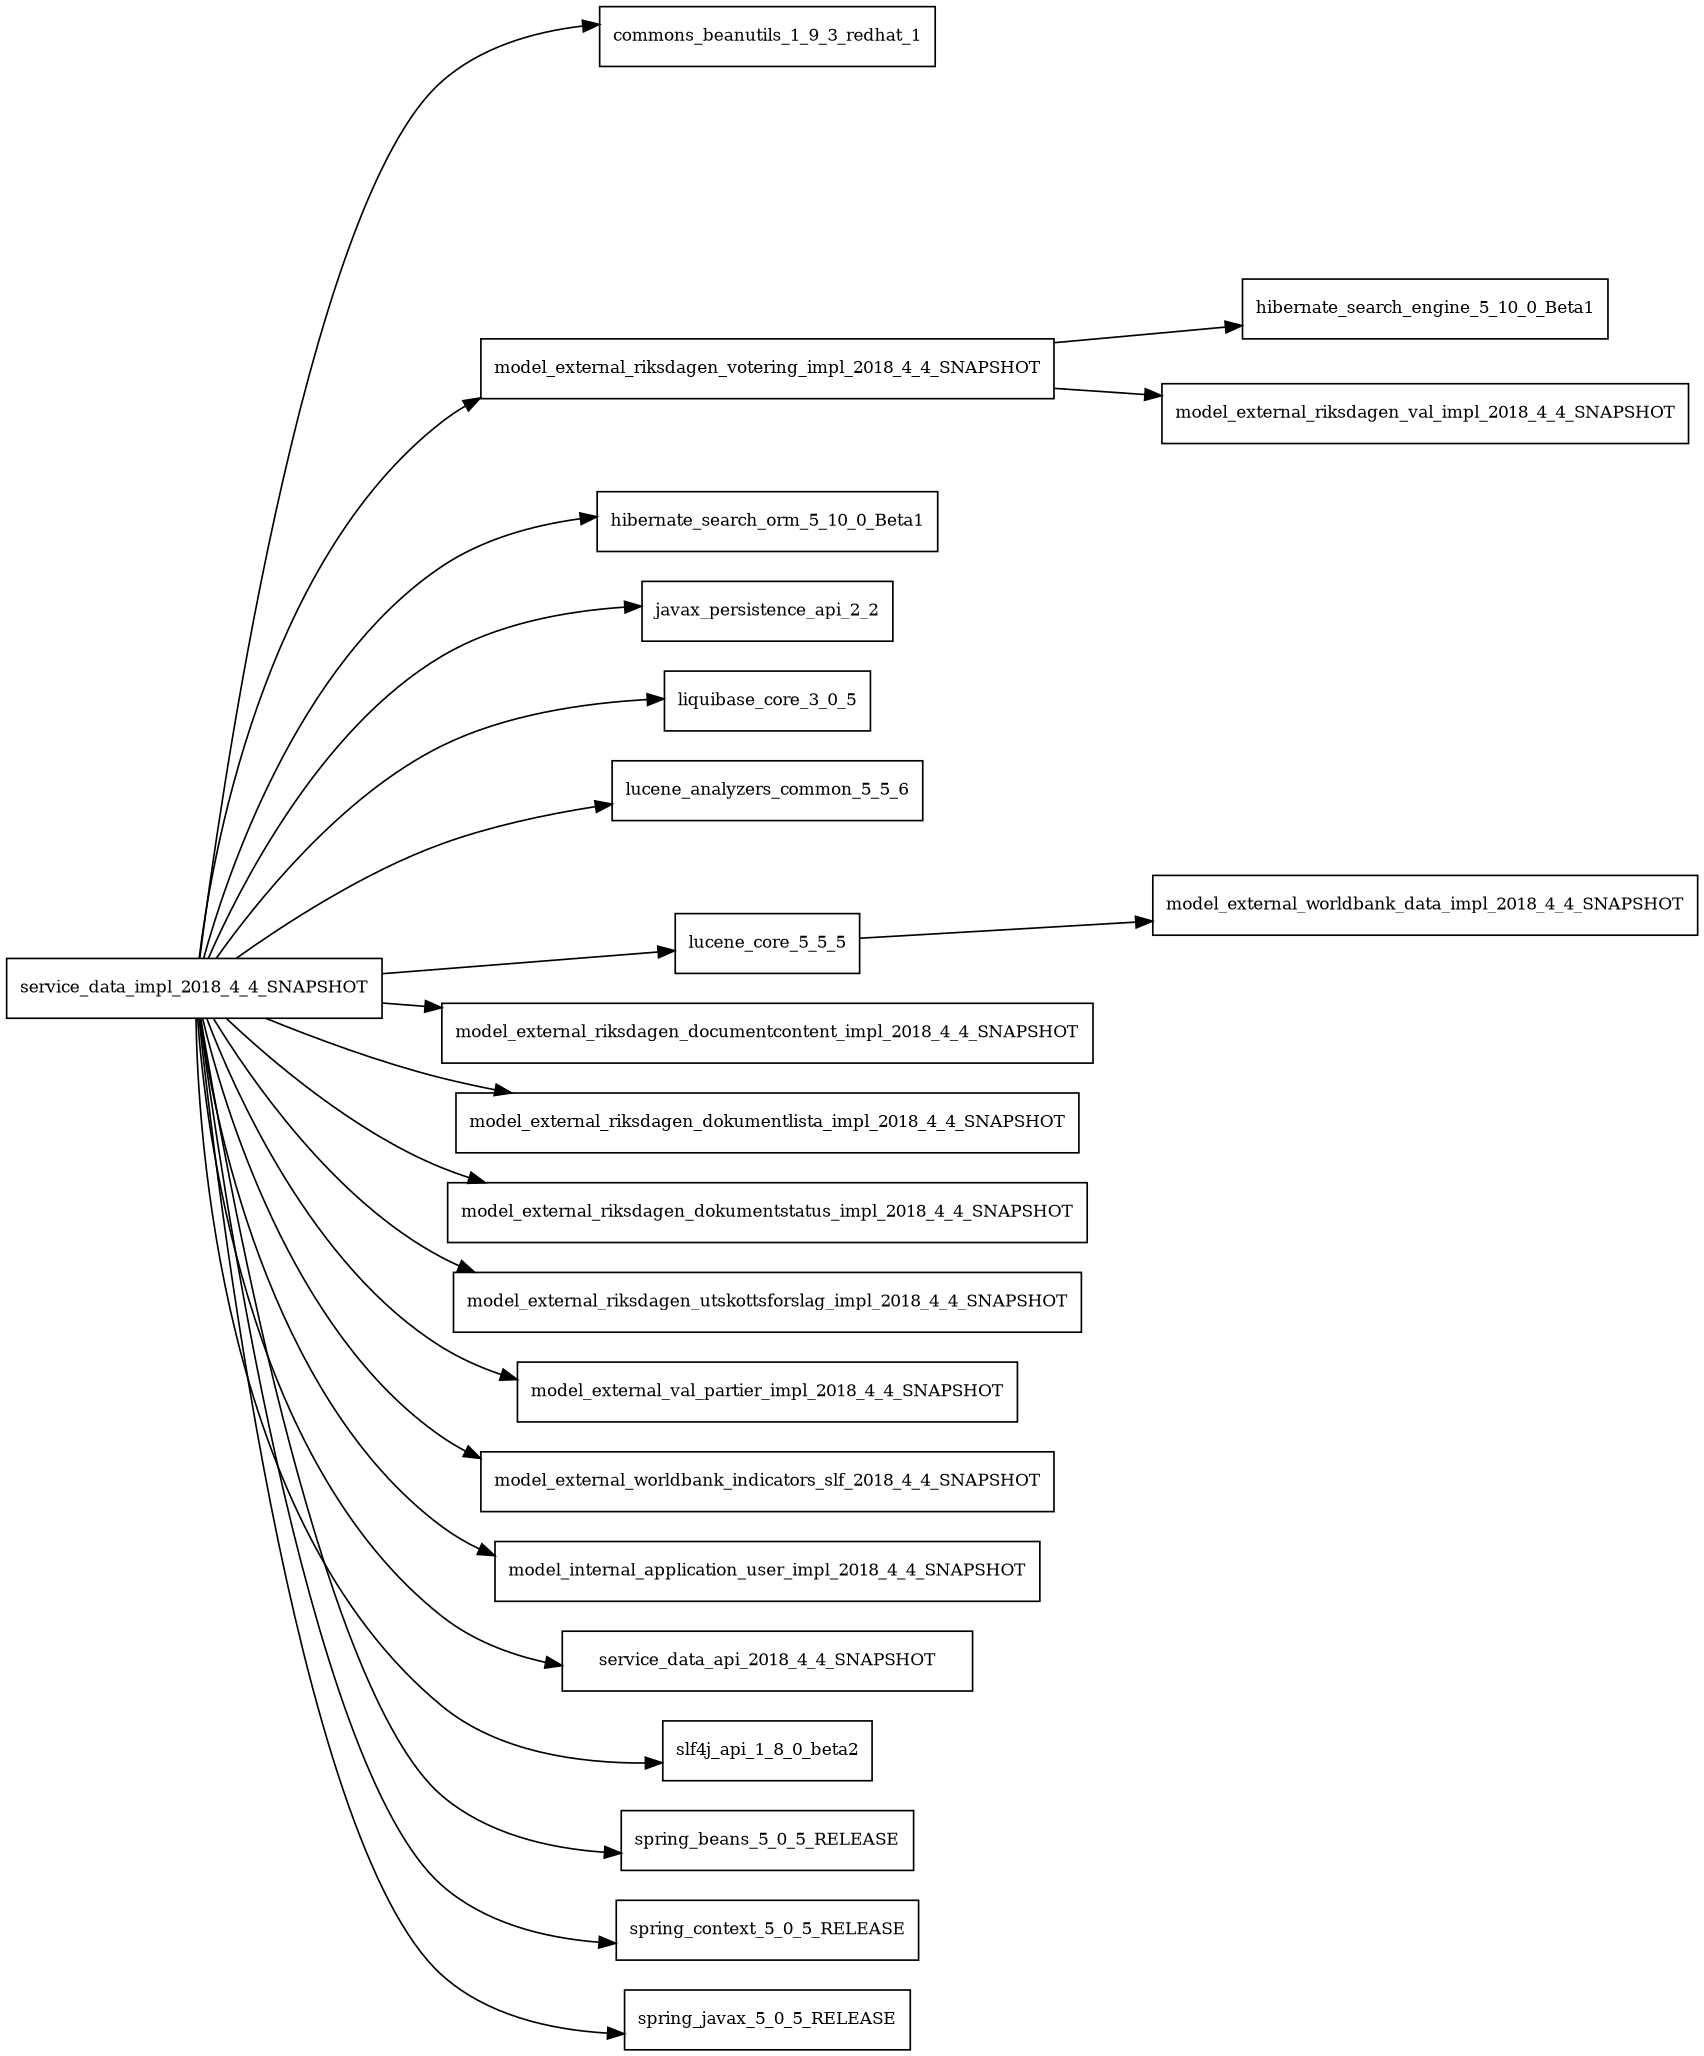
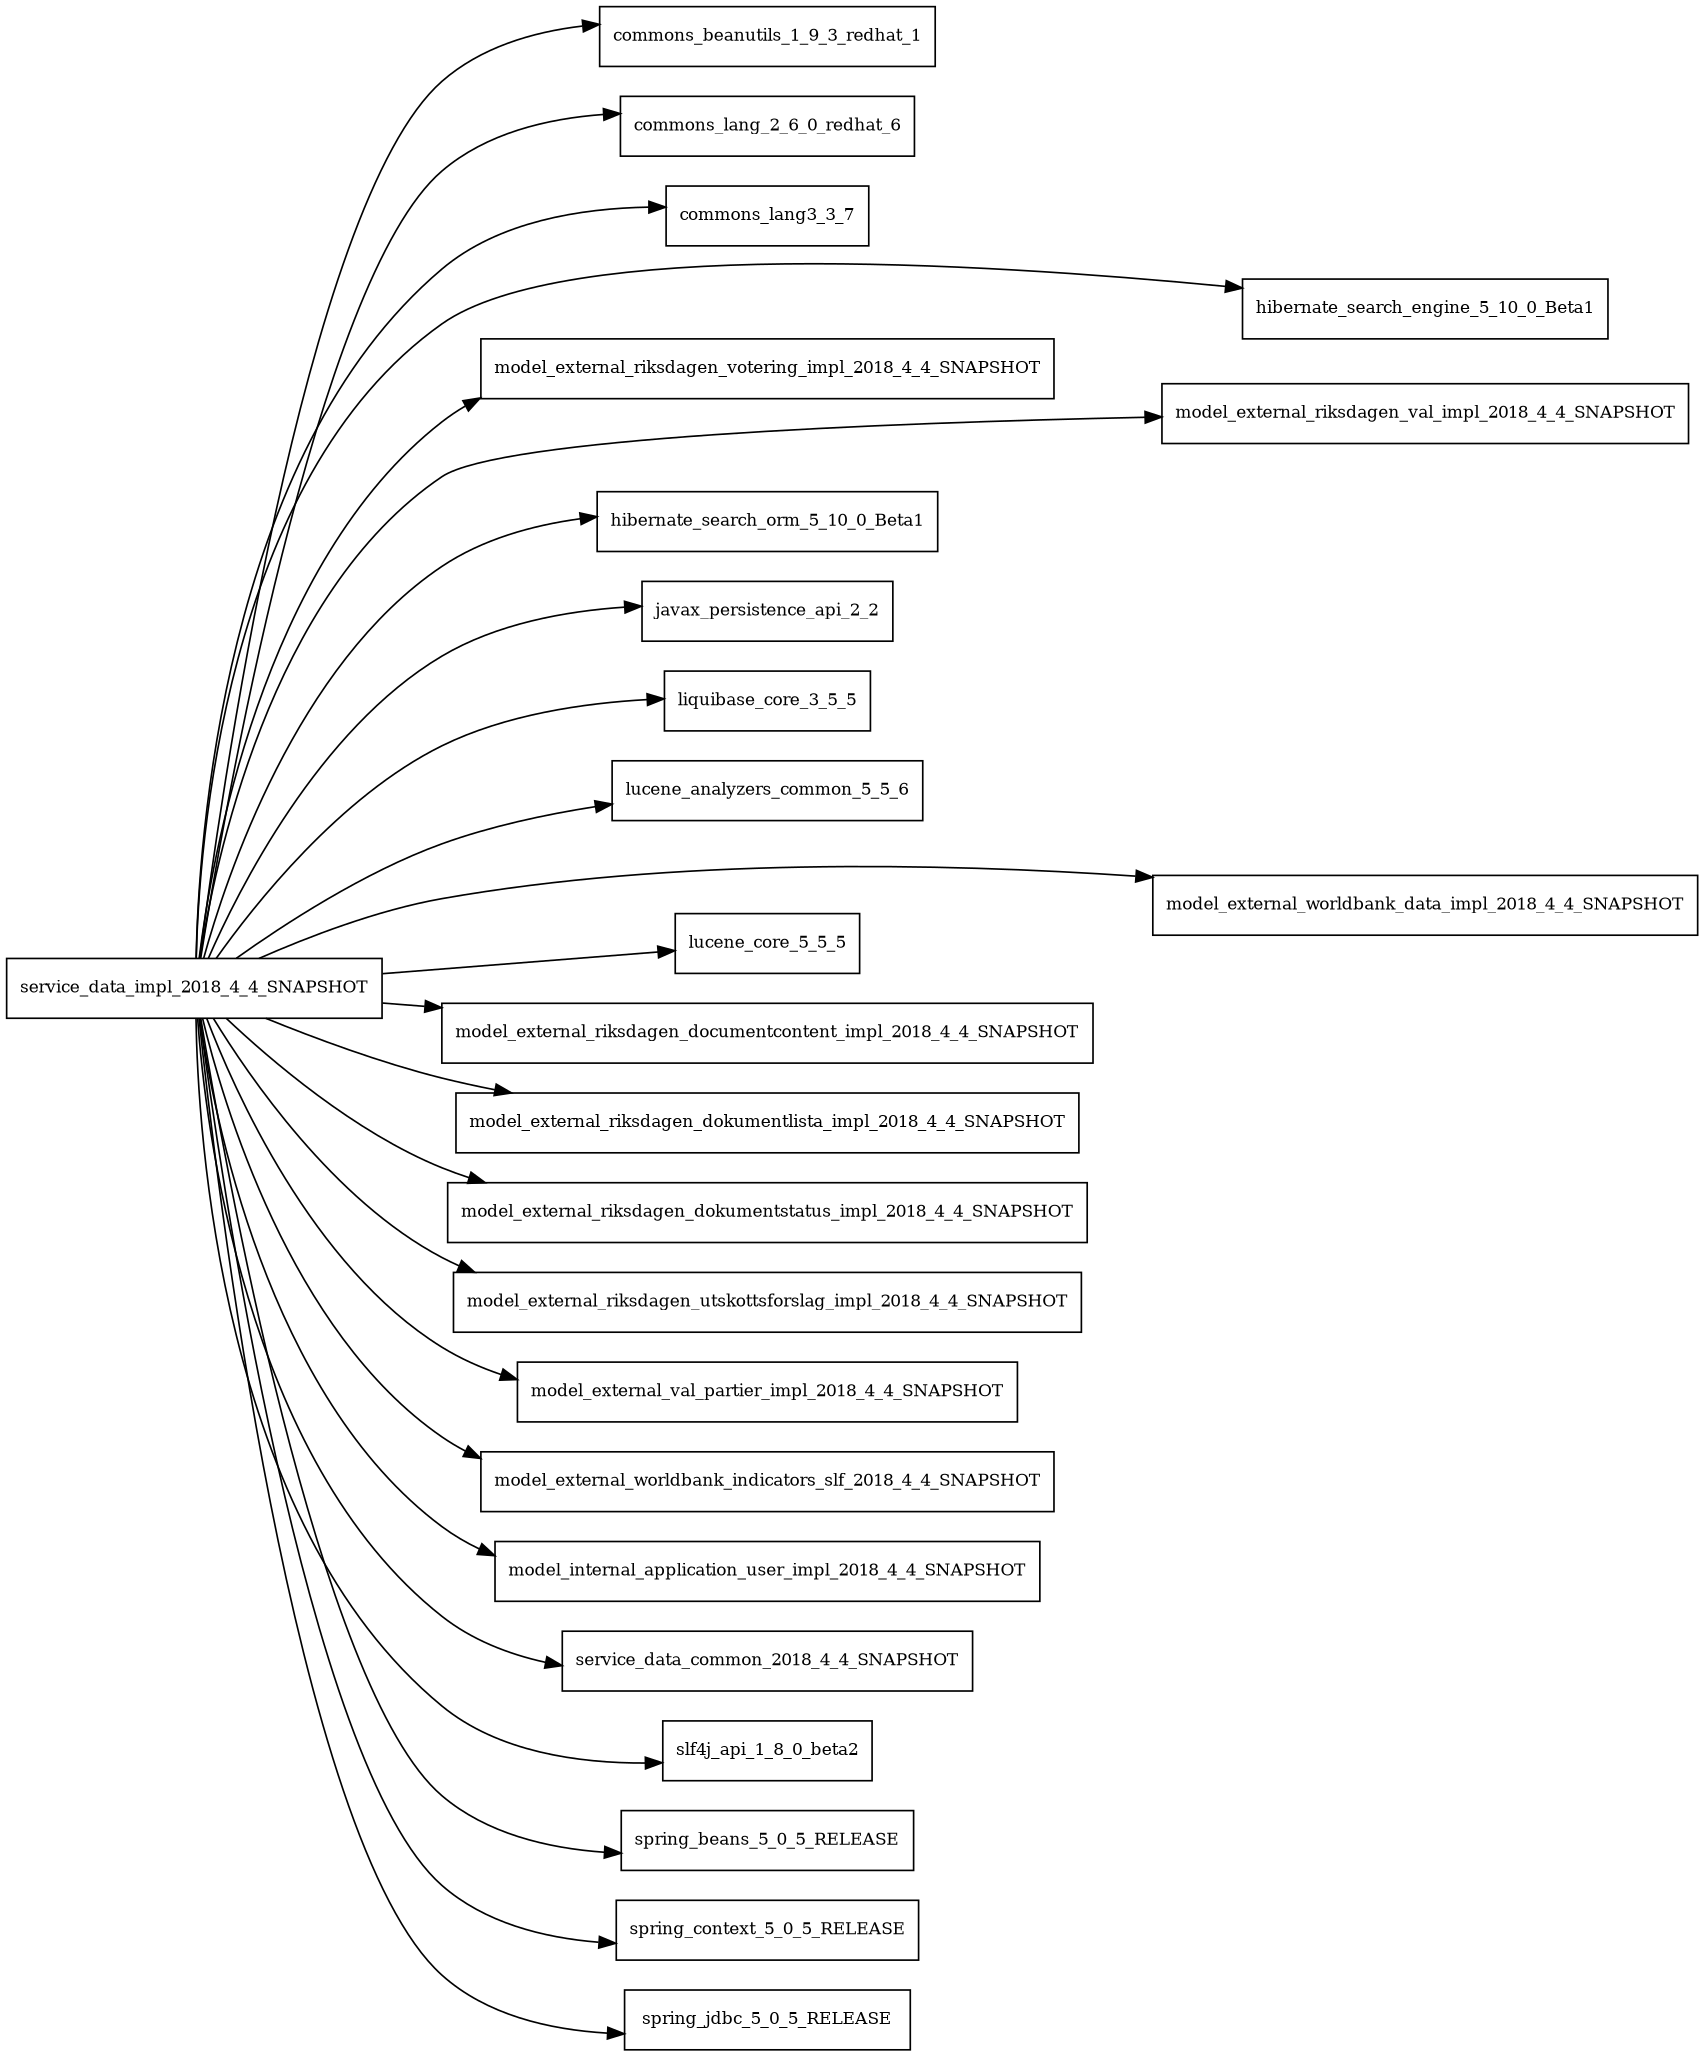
none -> (767, 126)
none -> (767, 216)
(1140, 335) -> (483, 305)
(1100, 391) -> (517, 456)
(767, 701) -> (767, 701)
(998, 930) -> (692, 871)
(767, 1661) -> (767, 1661)
(767, 2020) -> (767, 2020)
